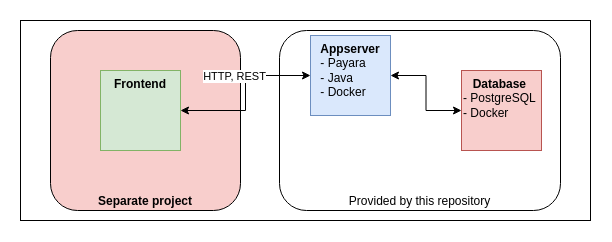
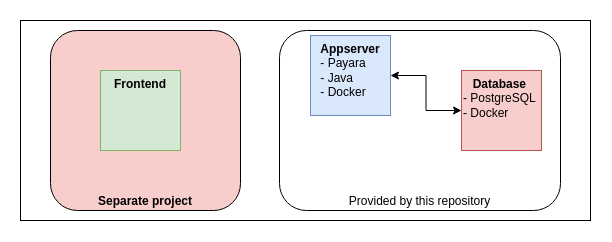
(246, 94) -> none
